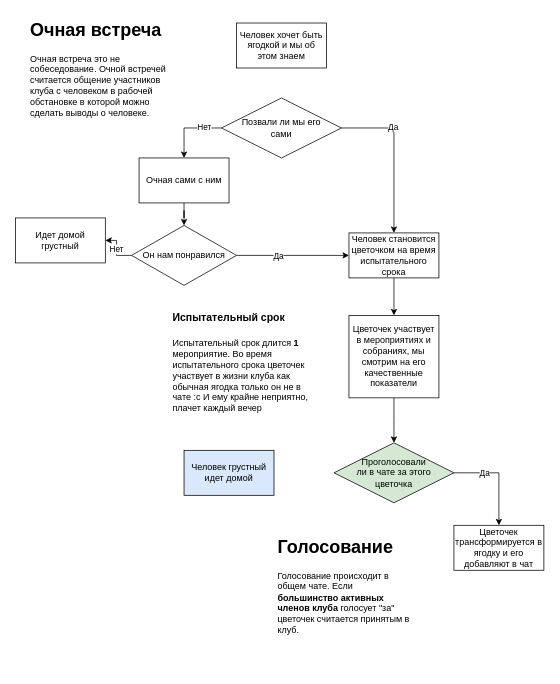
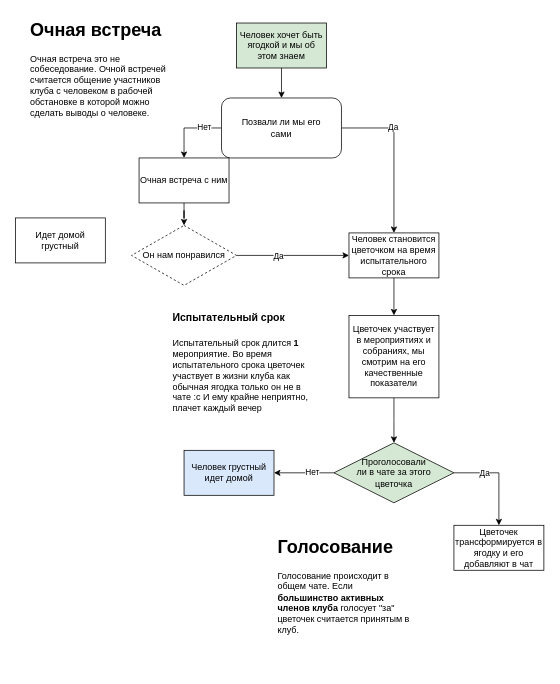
(282, 45) -> (282, 45)
none -> (282, 80)
(282, 128) -> (282, 128)
(184, 180) -> (184, 180)
(117, 252) -> none
(184, 255) -> (184, 255)
none -> (307, 473)
